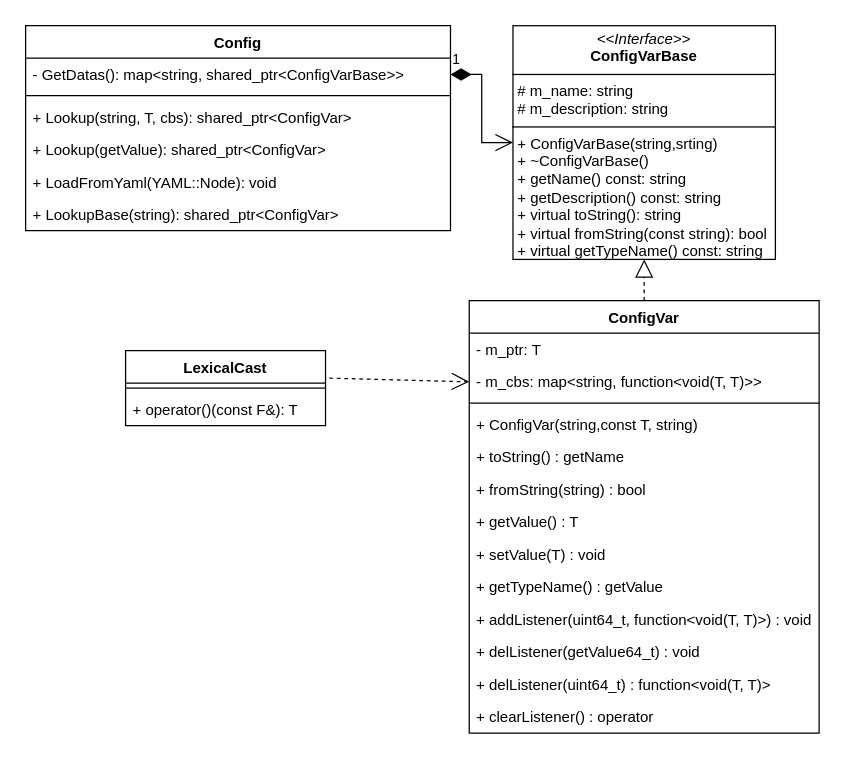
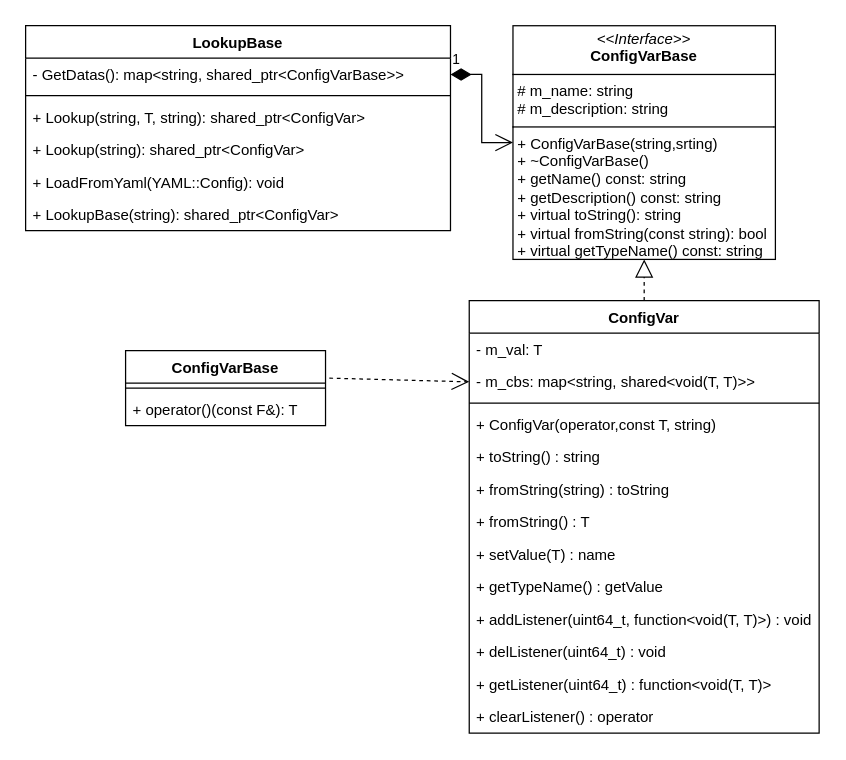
(238, 43) -> (238, 43)
(213, 118) -> (224, 118)
(196, 151) -> (187, 151)
(154, 183) -> (160, 183)
(513, 351) -> (511, 351)
(226, 368) -> (226, 368)
(634, 383) -> (627, 383)
(608, 426) -> (619, 426)
(560, 458) -> (553, 458)
(577, 491) -> (593, 491)
(534, 523) -> (543, 523)
(549, 556) -> (551, 556)
(604, 653) -> (587, 653)
(646, 695) -> (646, 695)
